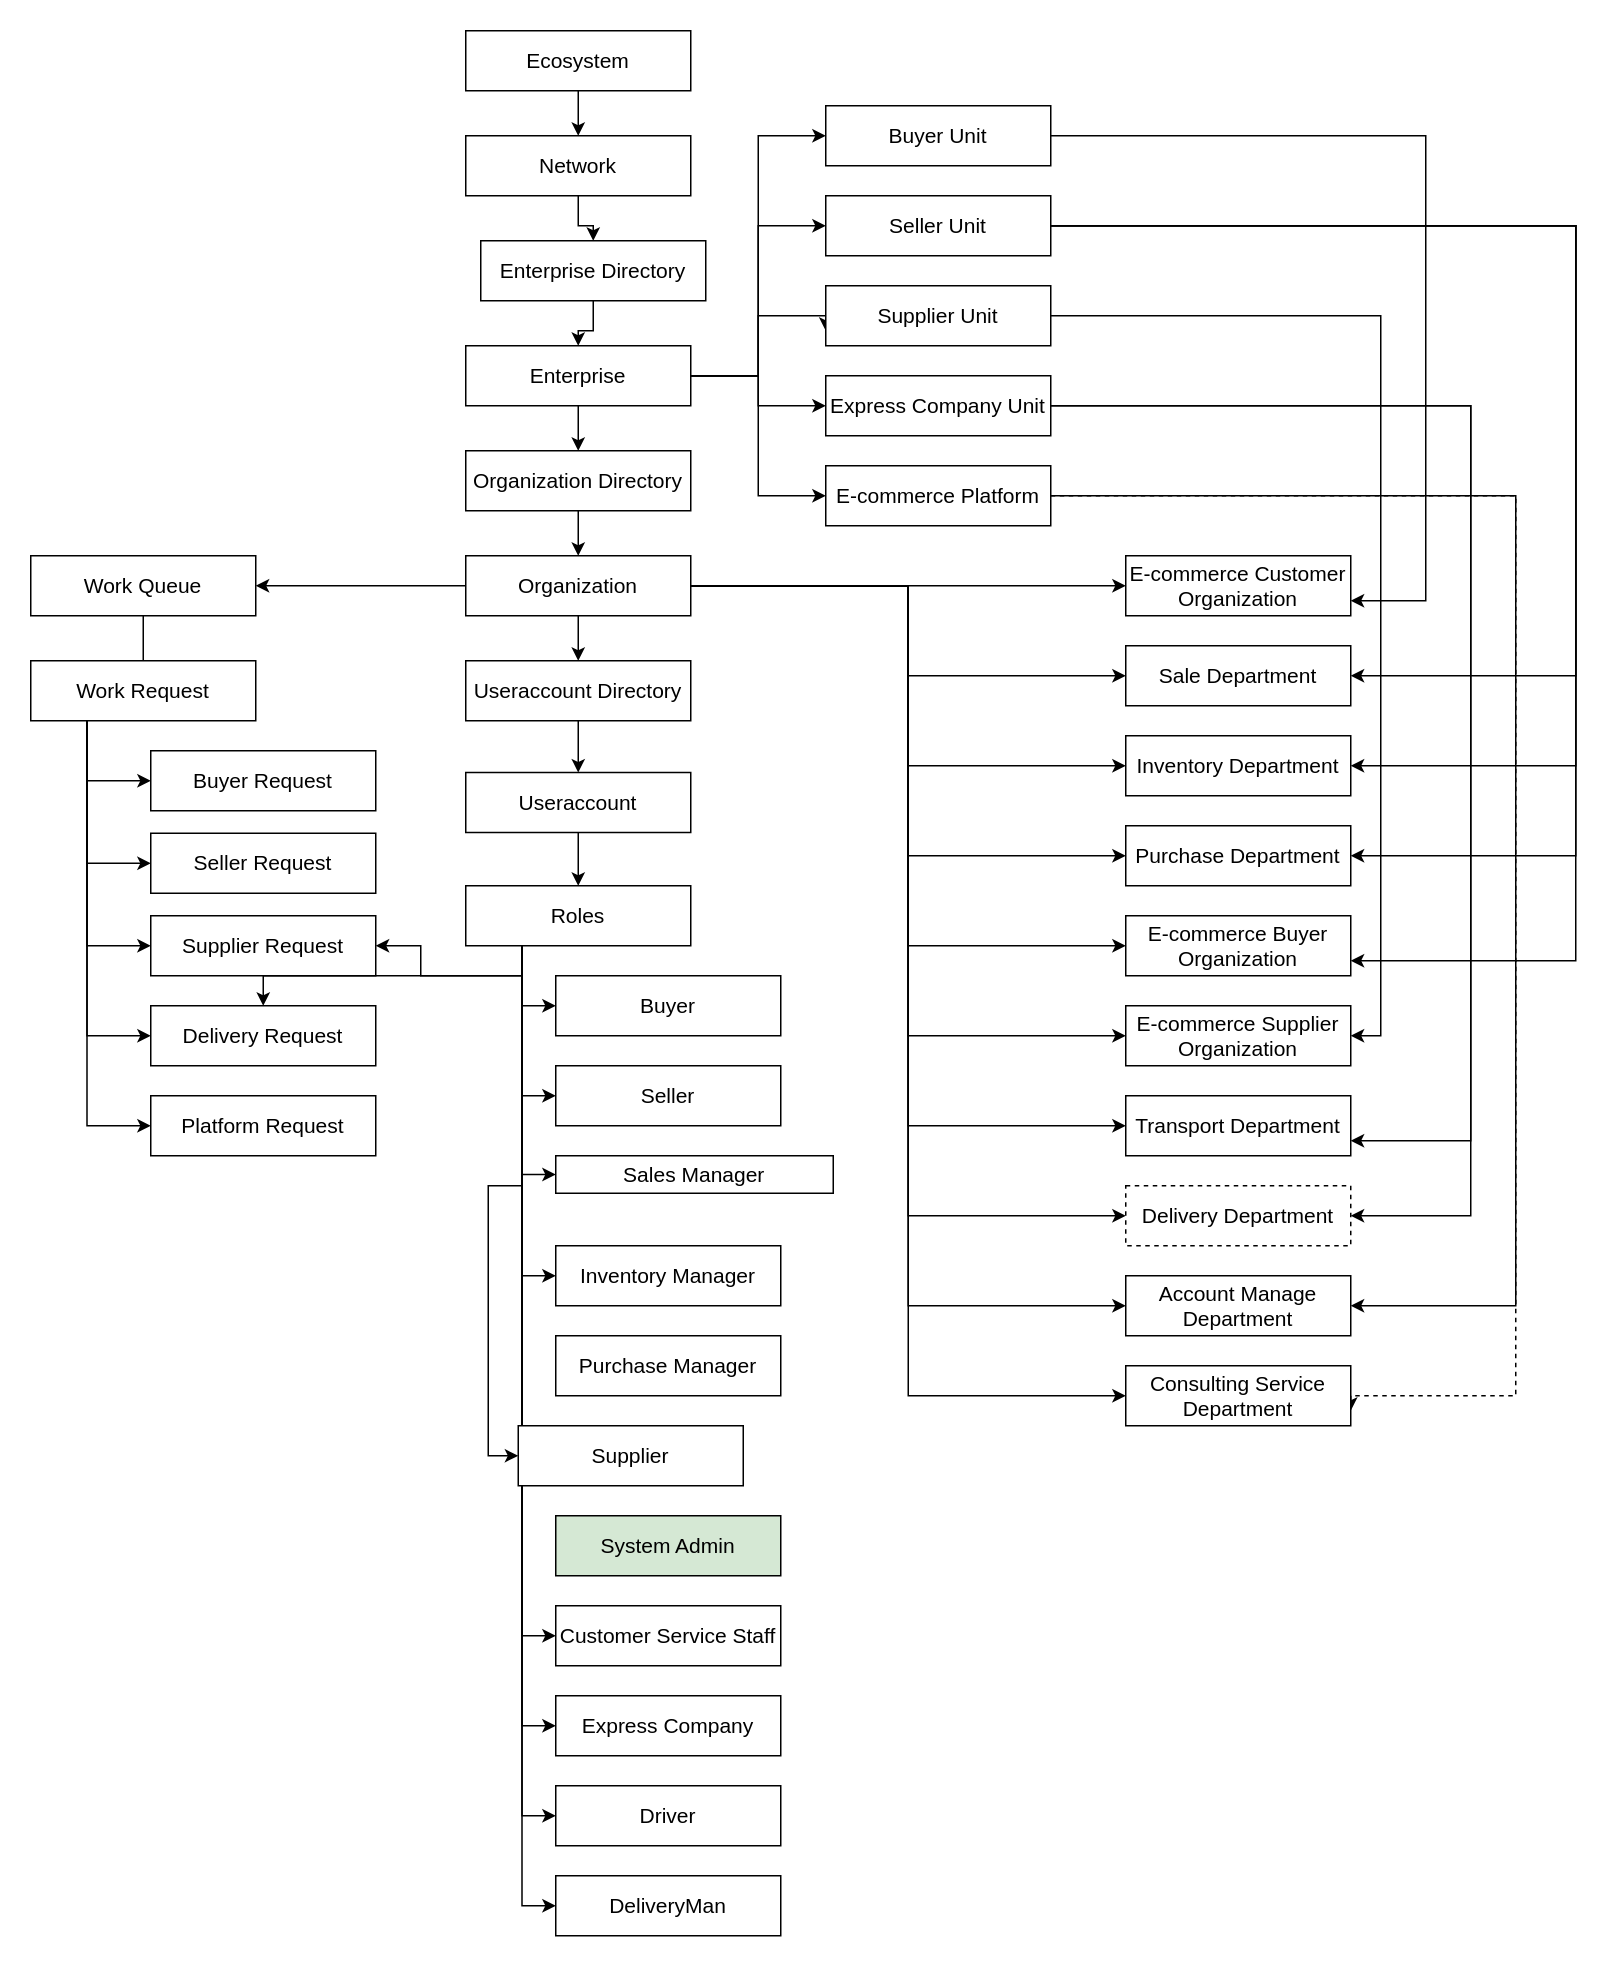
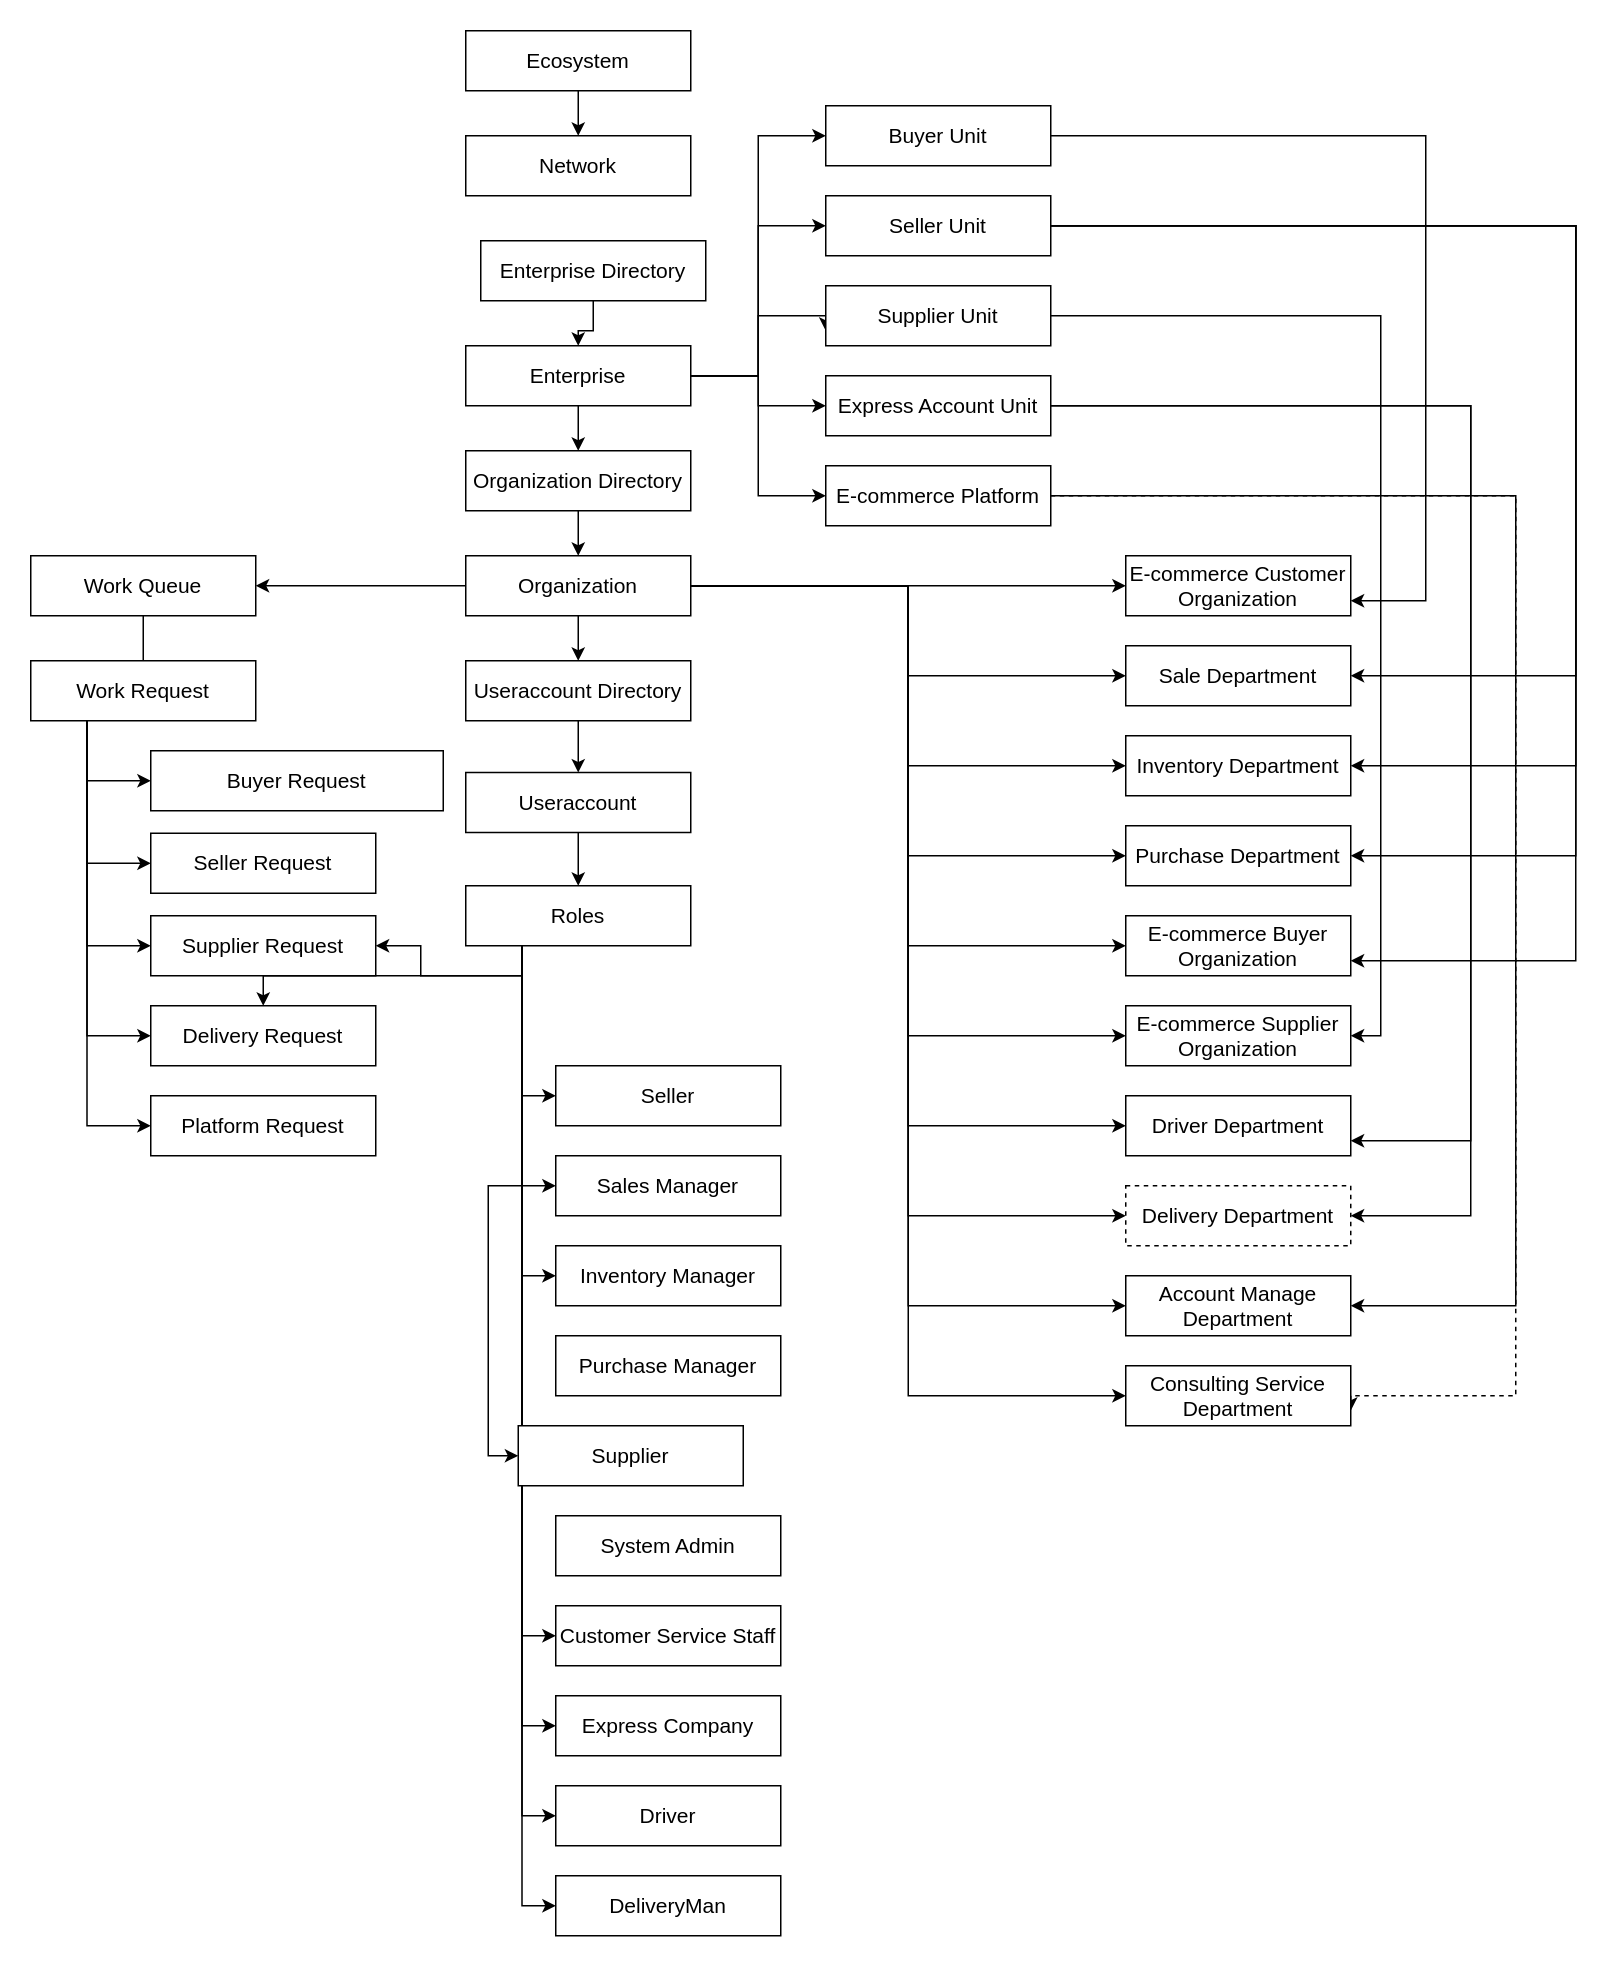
(578, 221) -> none
(938, 406) -> (938, 406)
(263, 781) -> (297, 781)
(535, 1006) -> none
(668, 1006) -> none
(1238, 1126) -> (1238, 1126)
(695, 1175) -> (668, 1186)
(668, 1546) -> (668, 1546)
